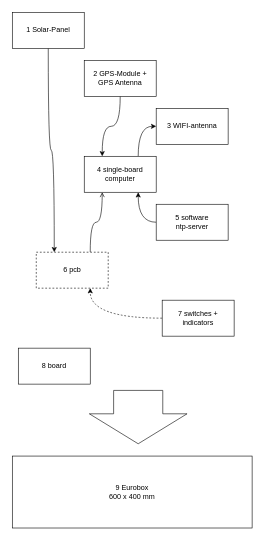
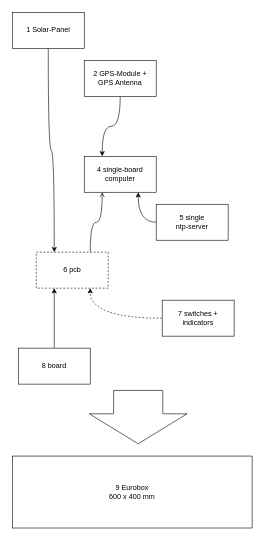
(192, 126) -> none
(140, 138) -> none
(192, 222) -> (192, 222)
none -> (54, 293)
